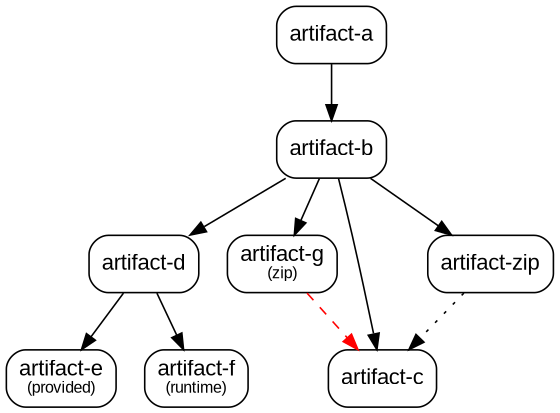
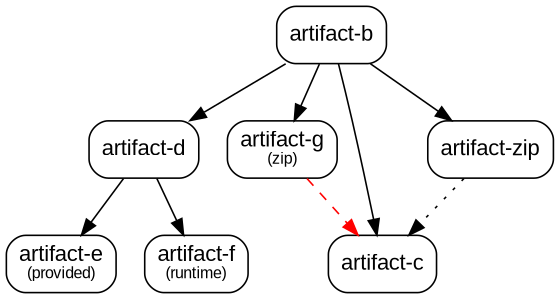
(332, 35) -> none
